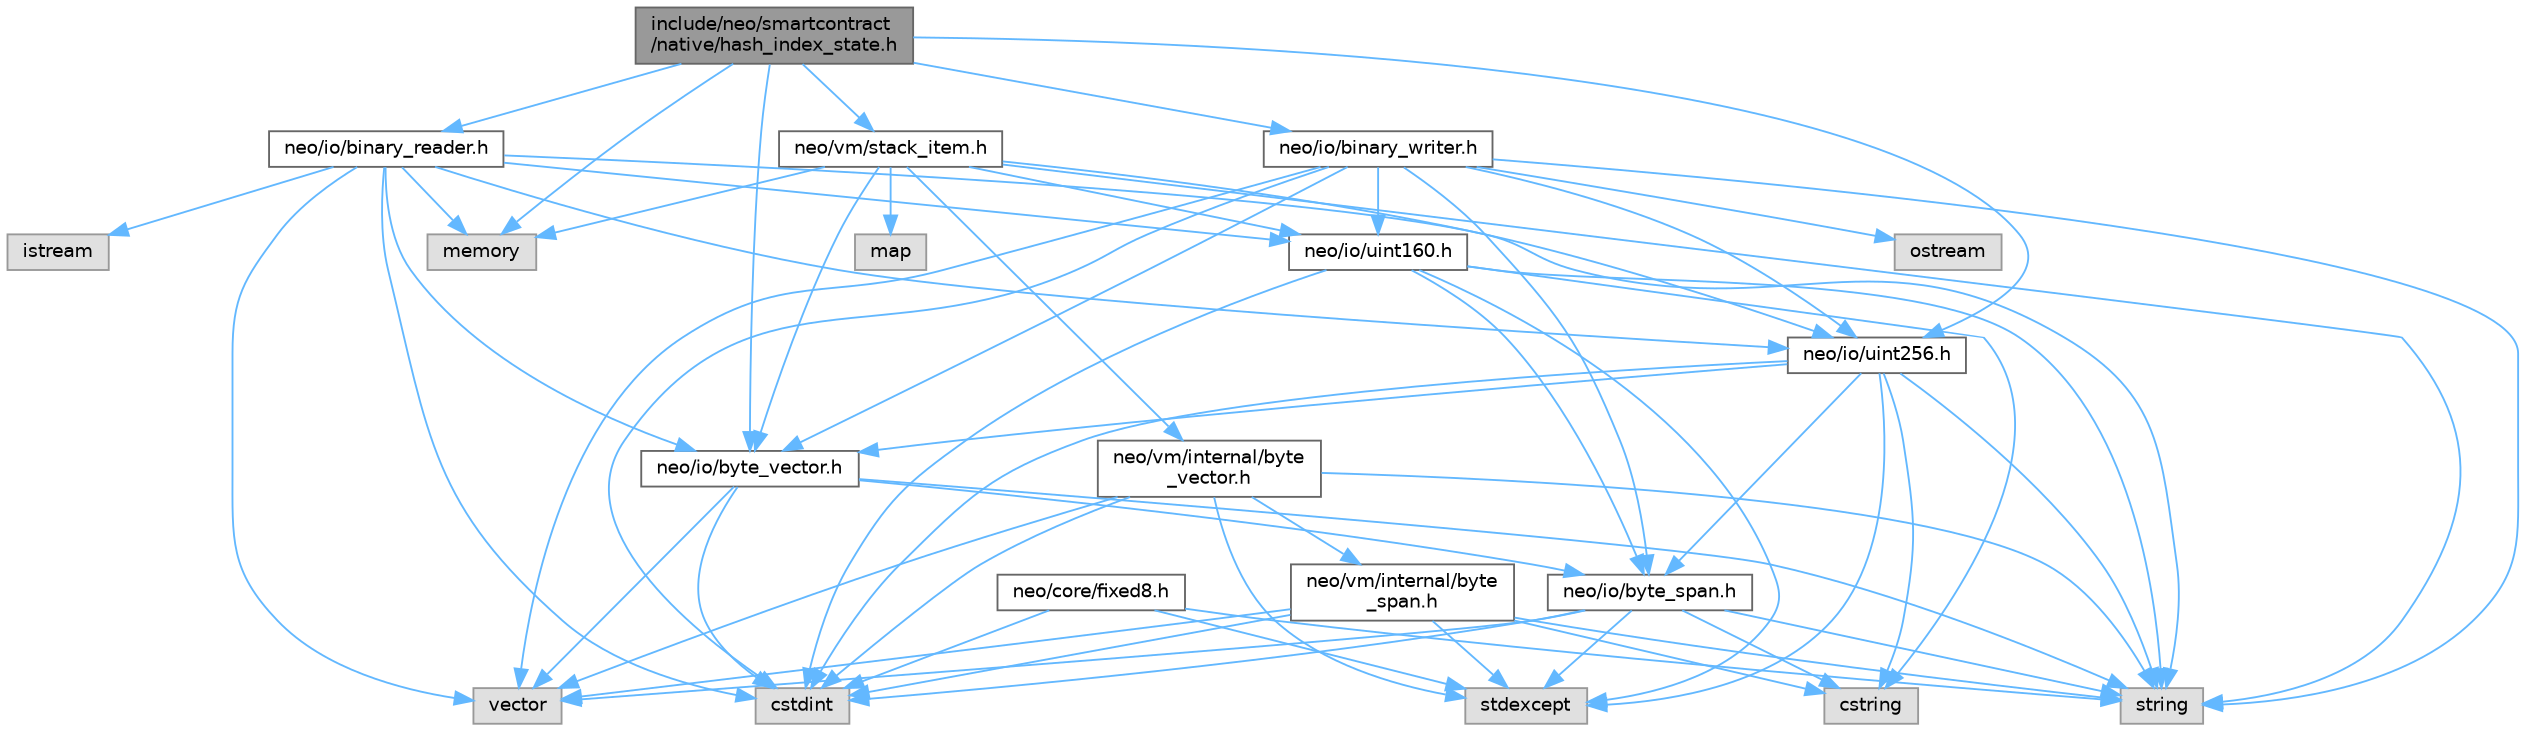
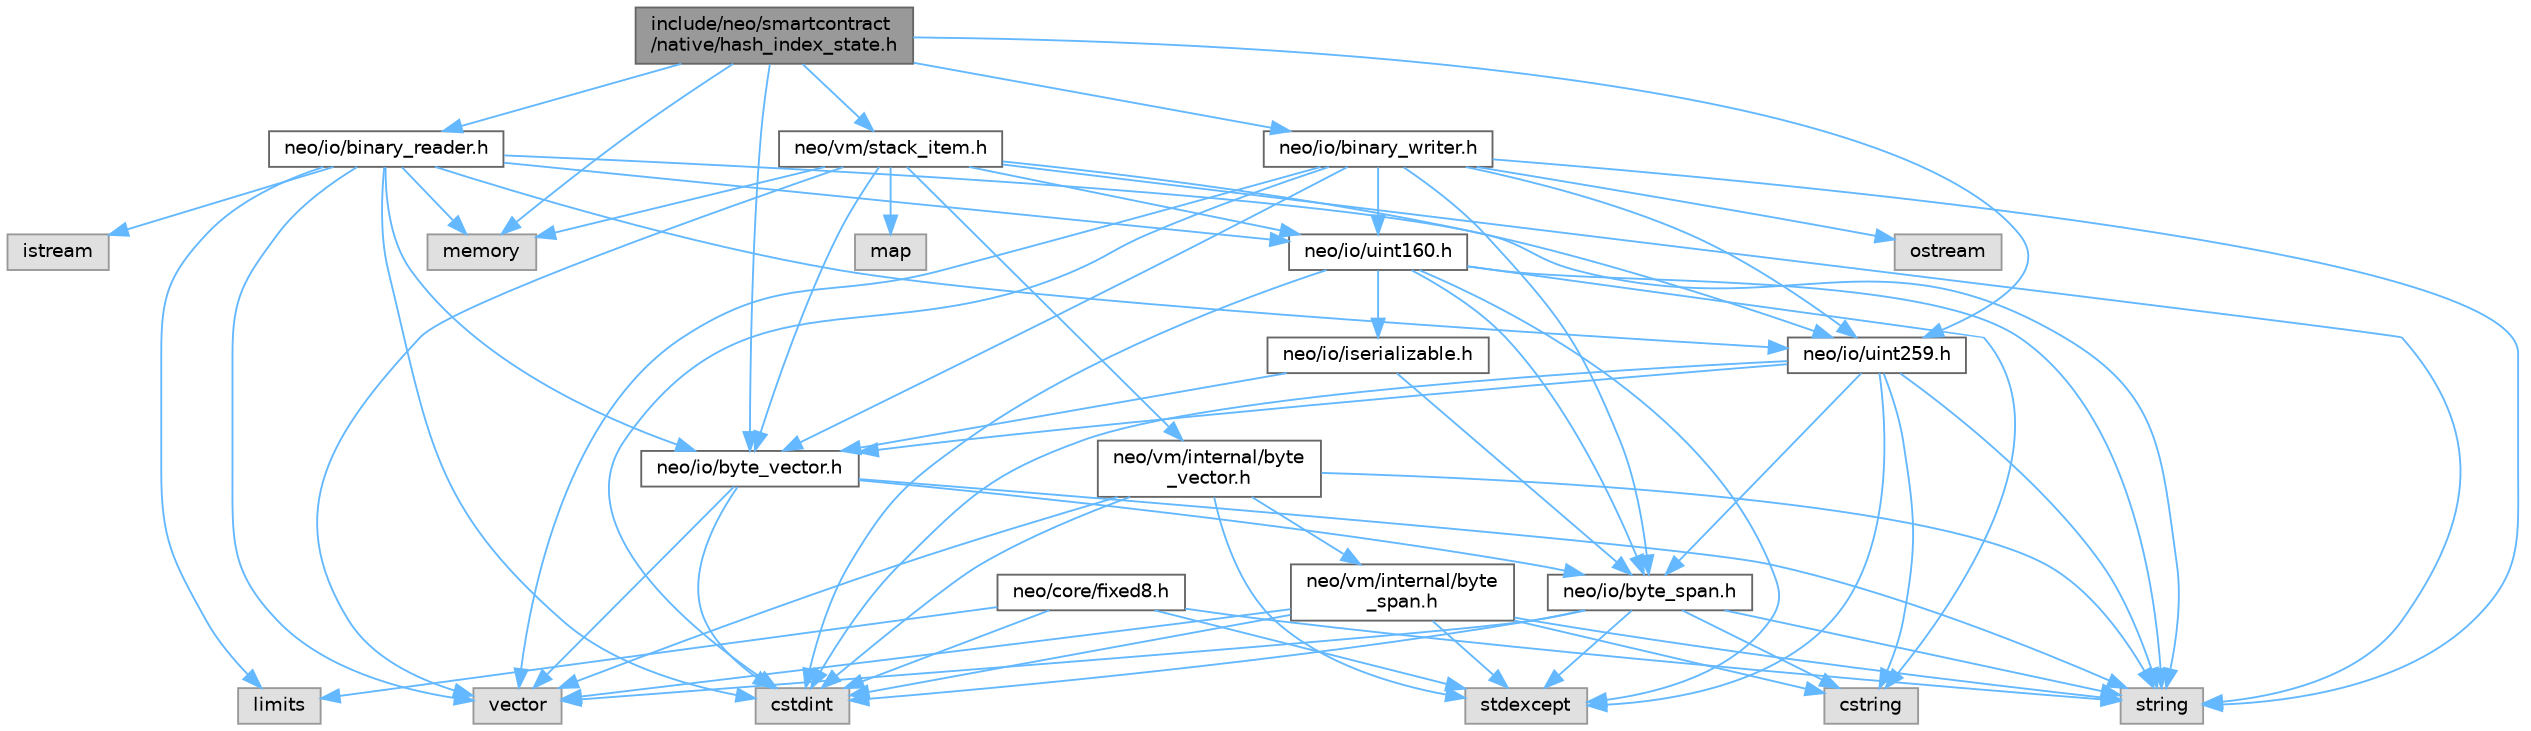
none -> (423, 335)
none -> (1378, 355)
(1877, 355) -> (1877, 355)
none -> (279, 706)
